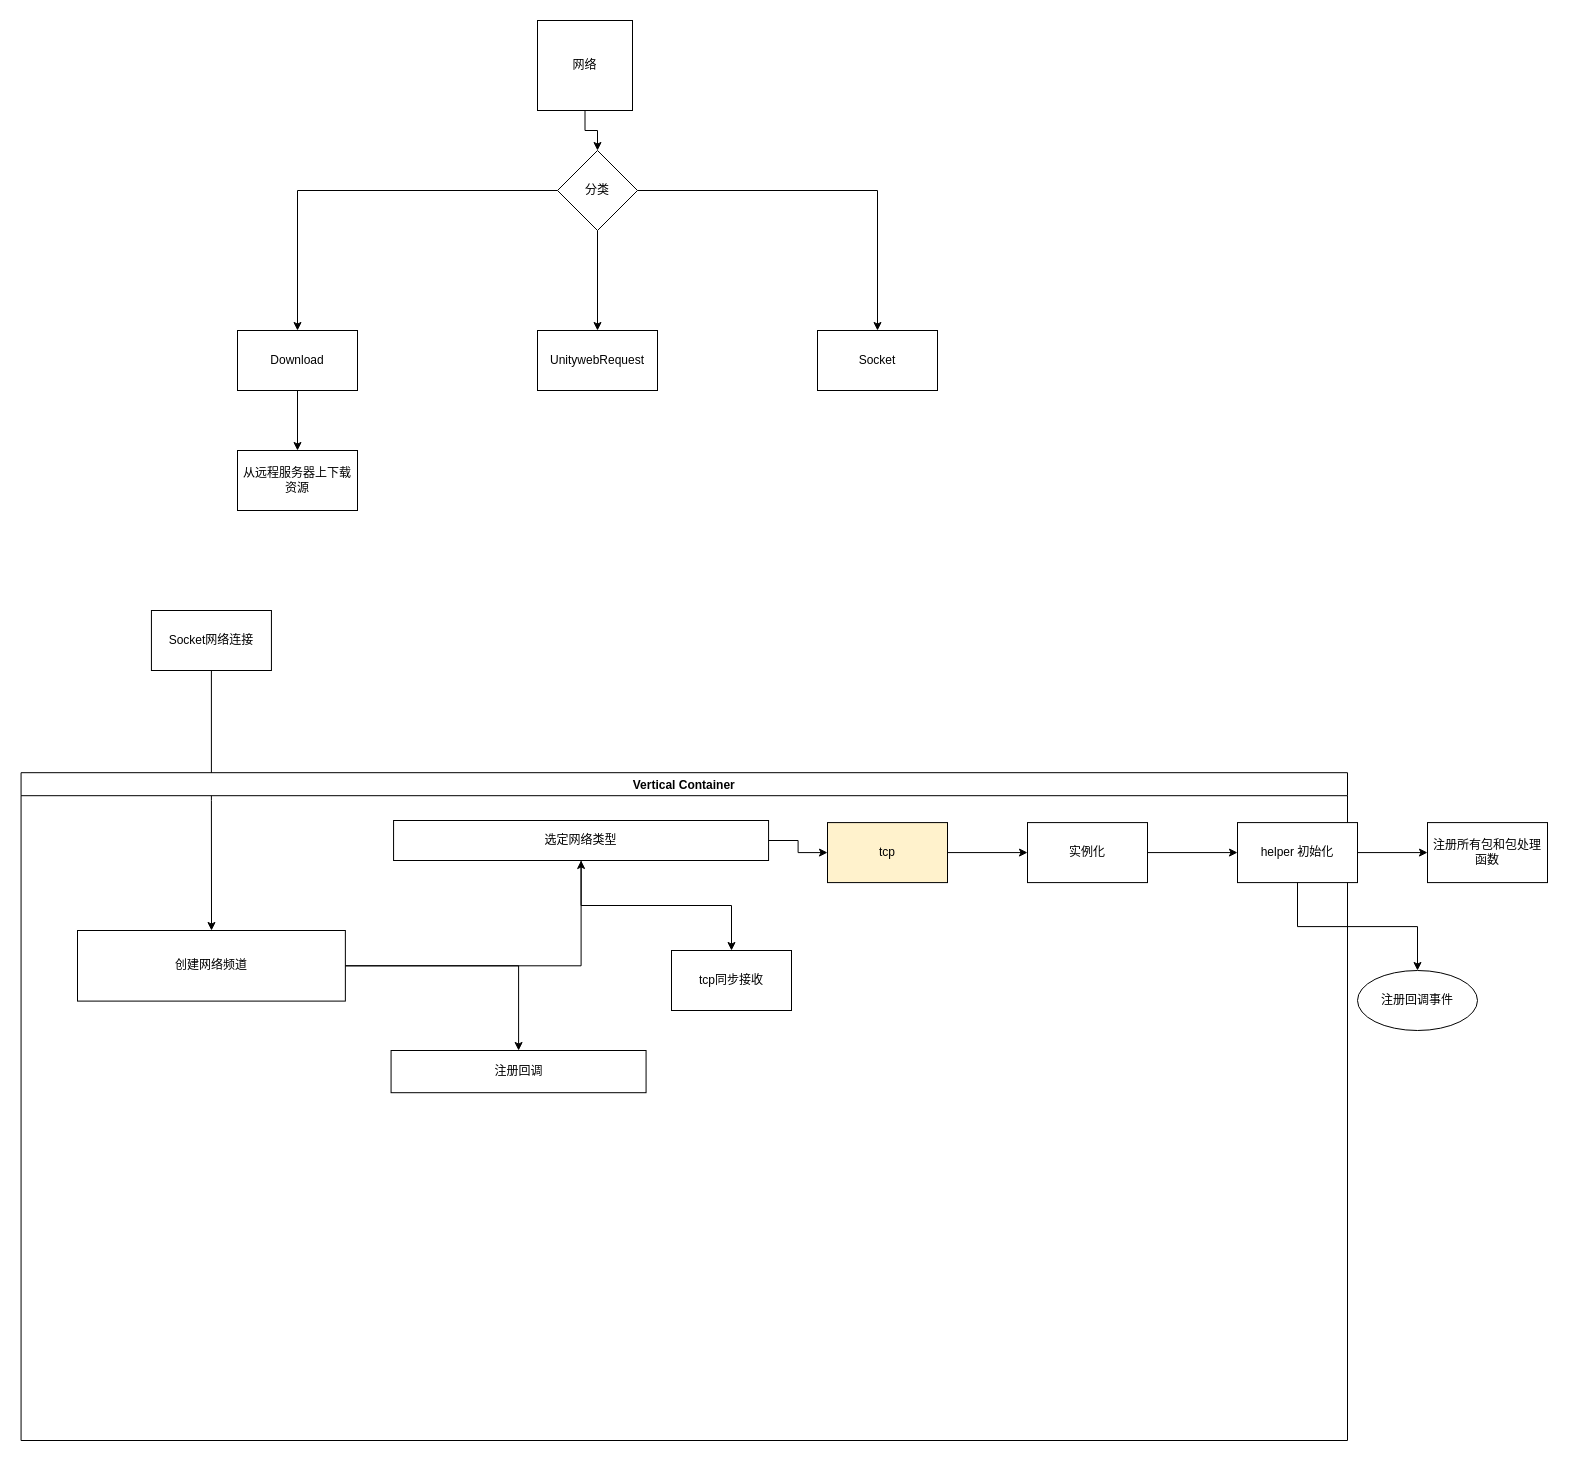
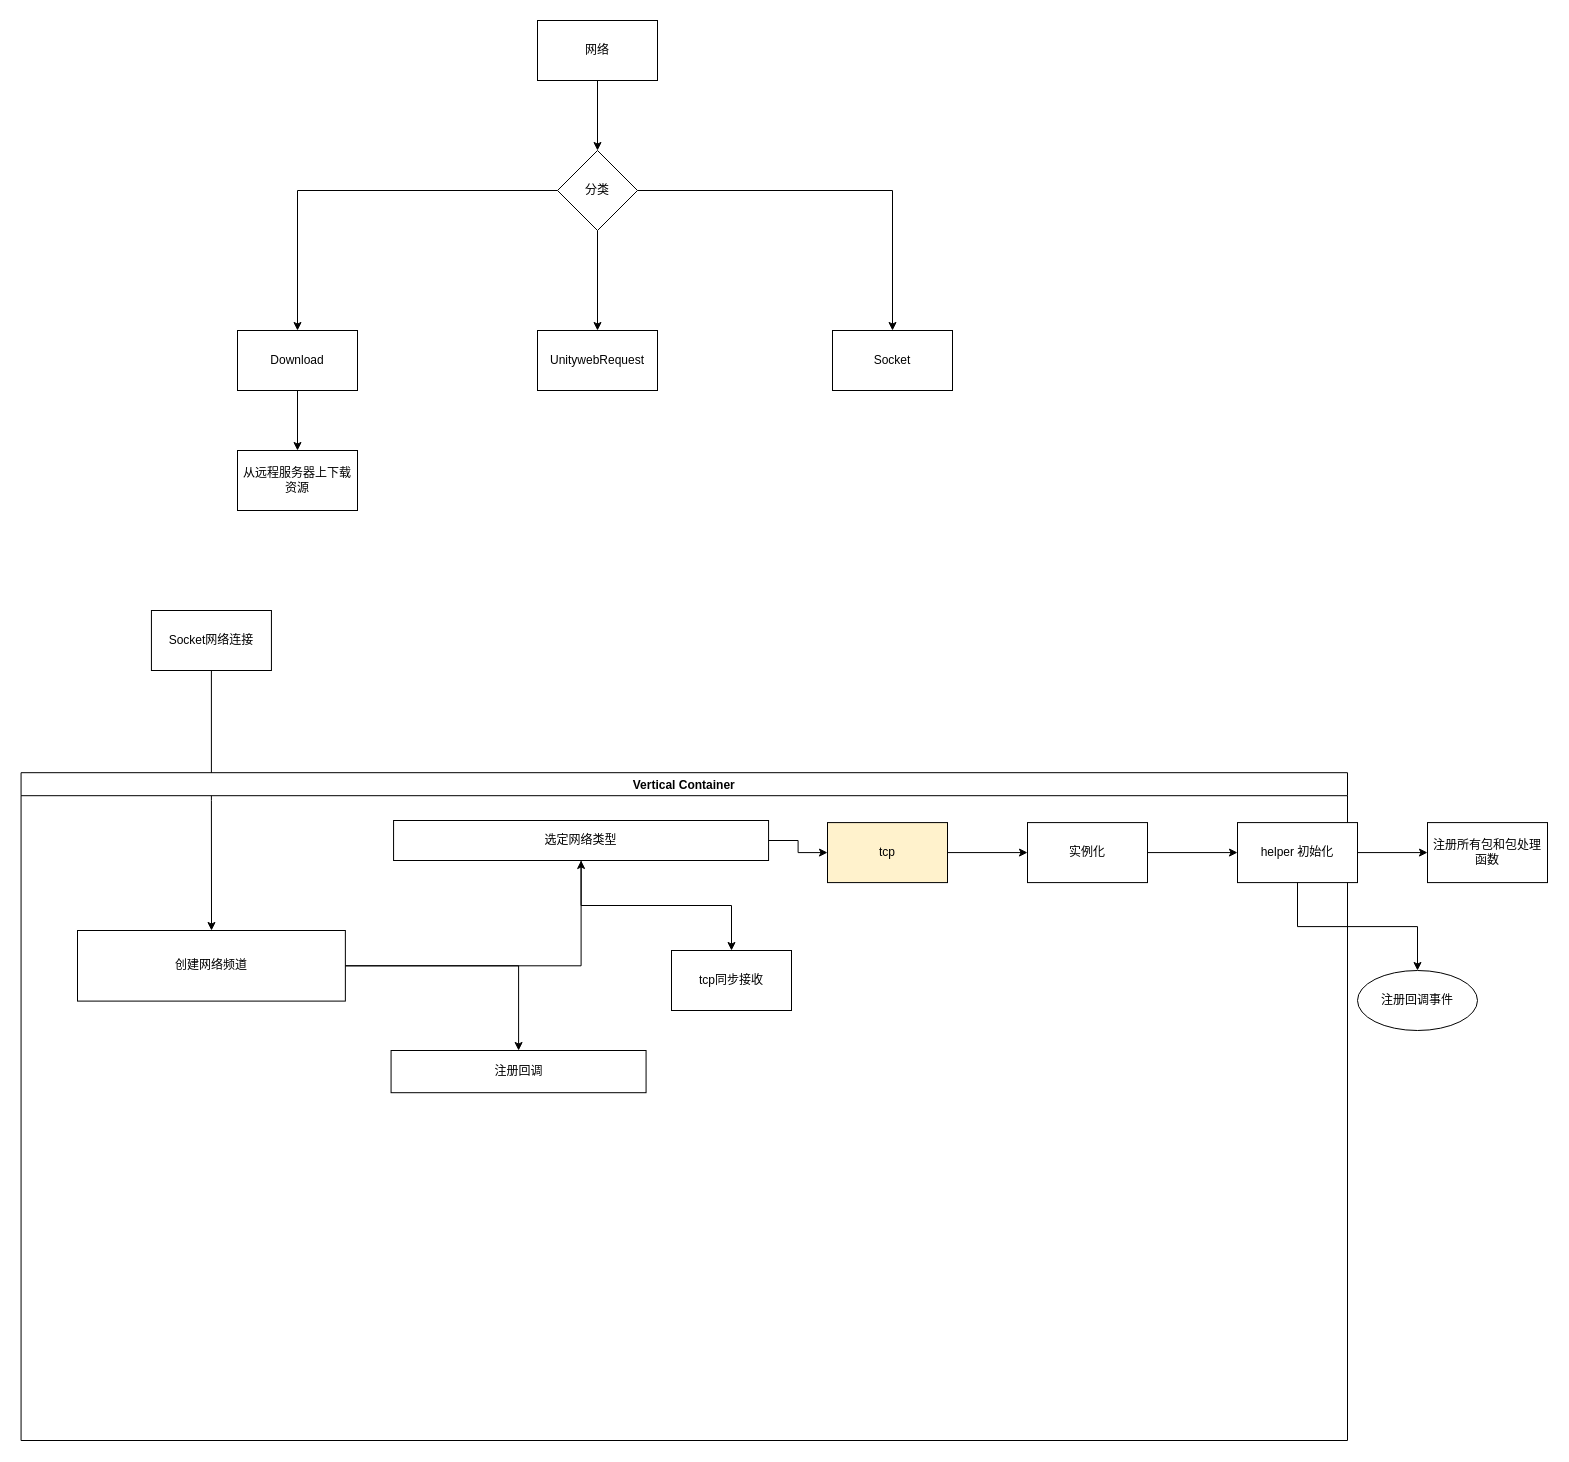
(585, 66) -> (598, 51)
(878, 361) -> (893, 361)
